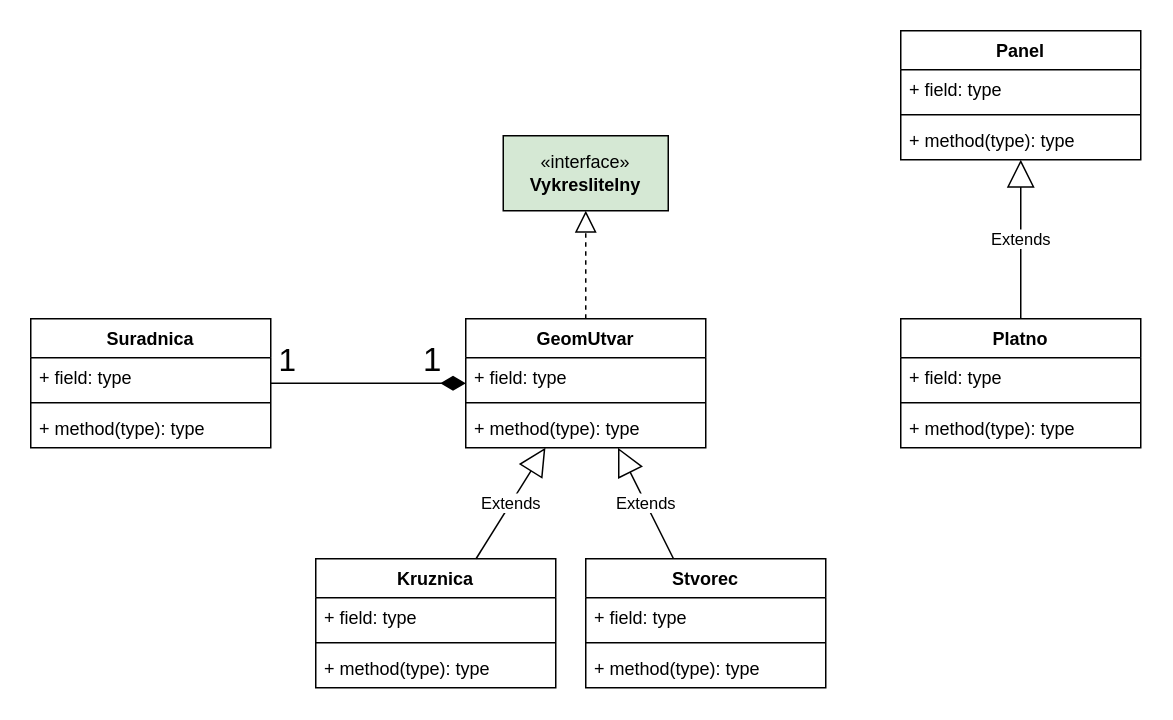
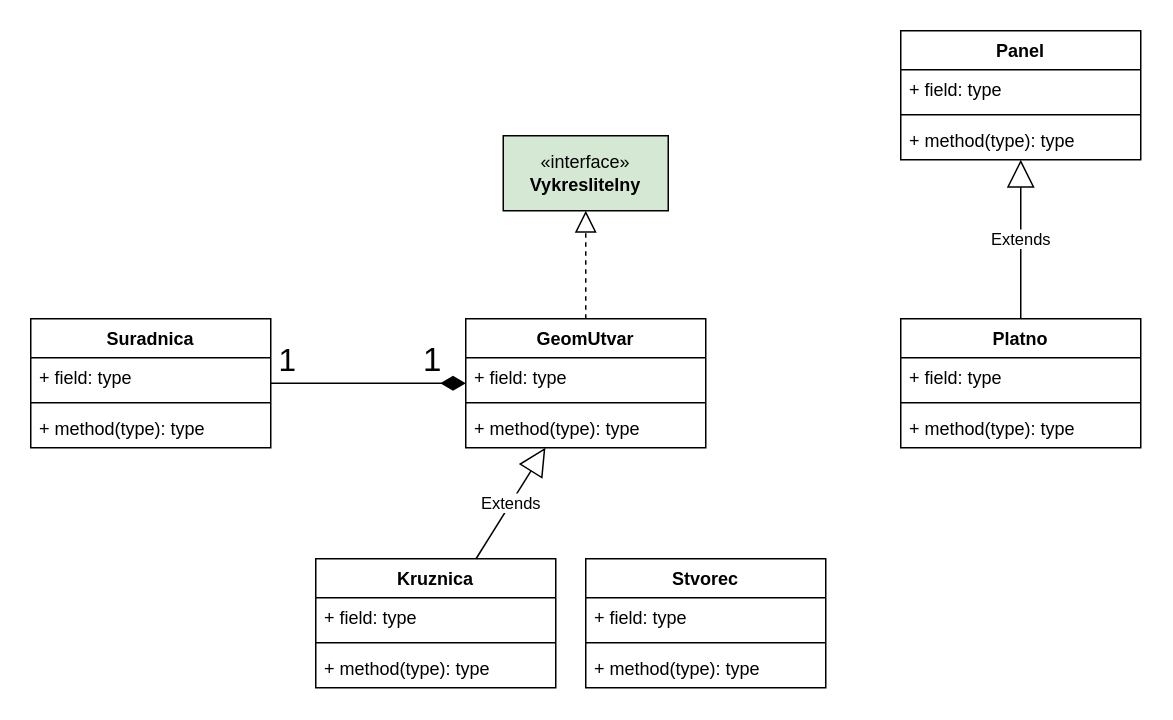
(652, 515) -> none
